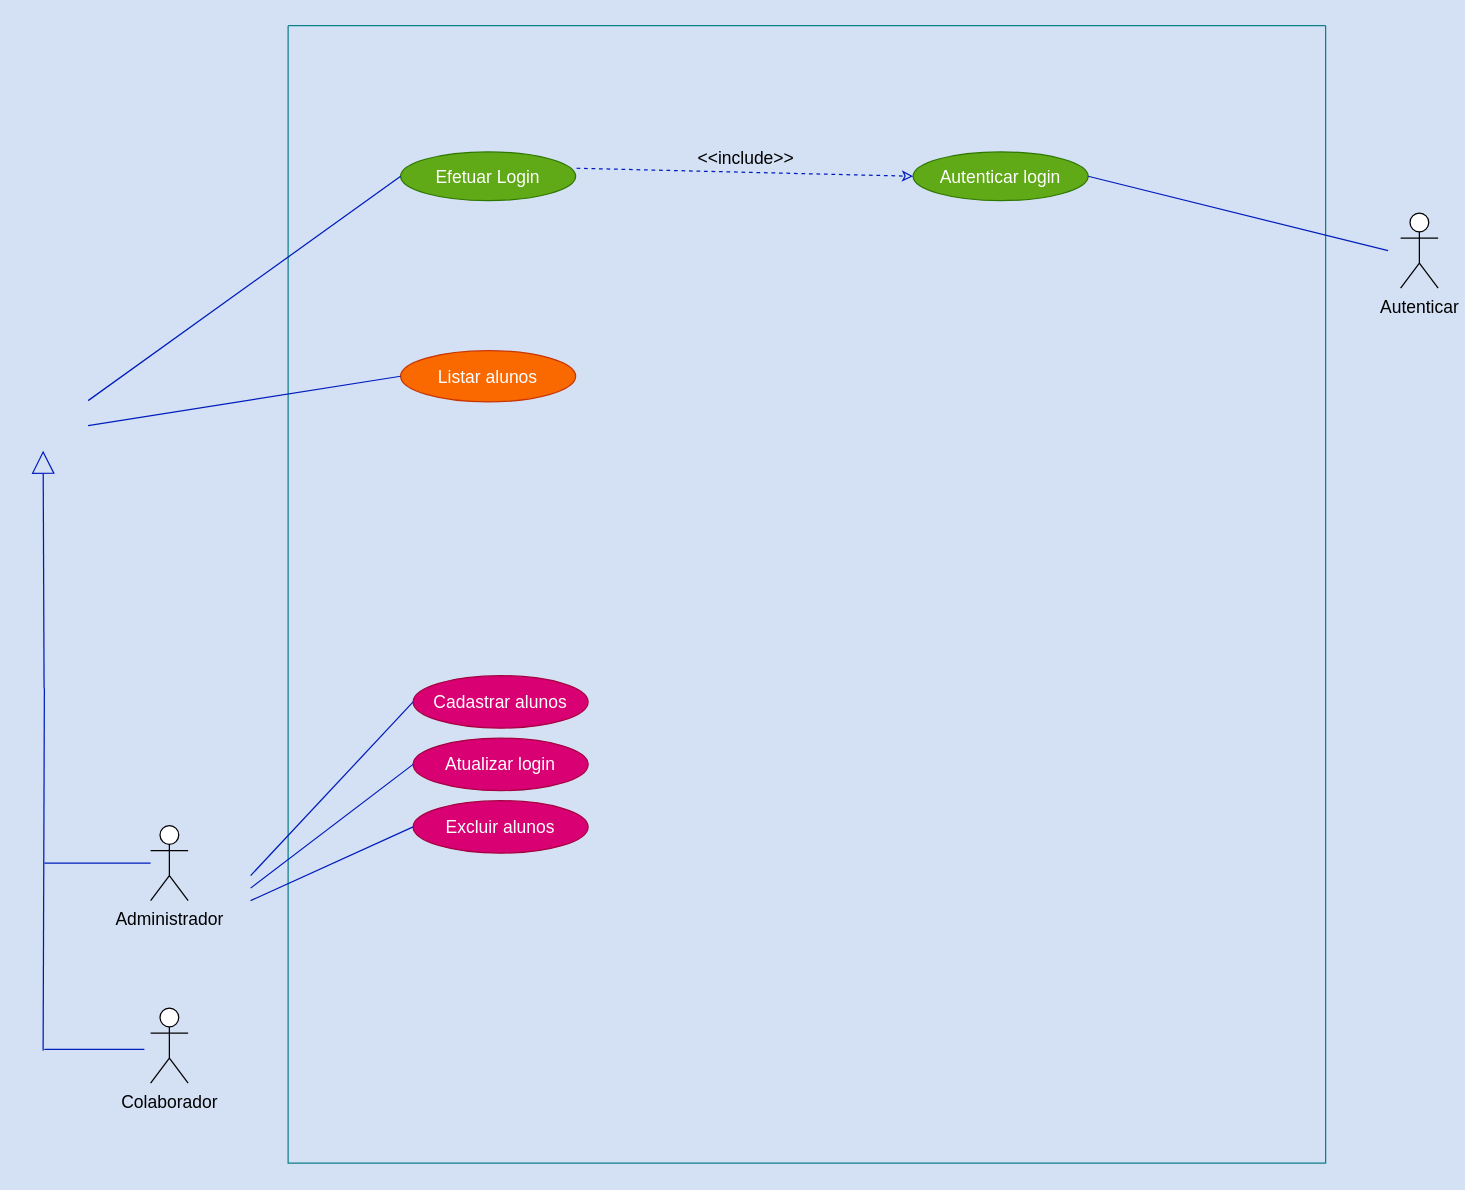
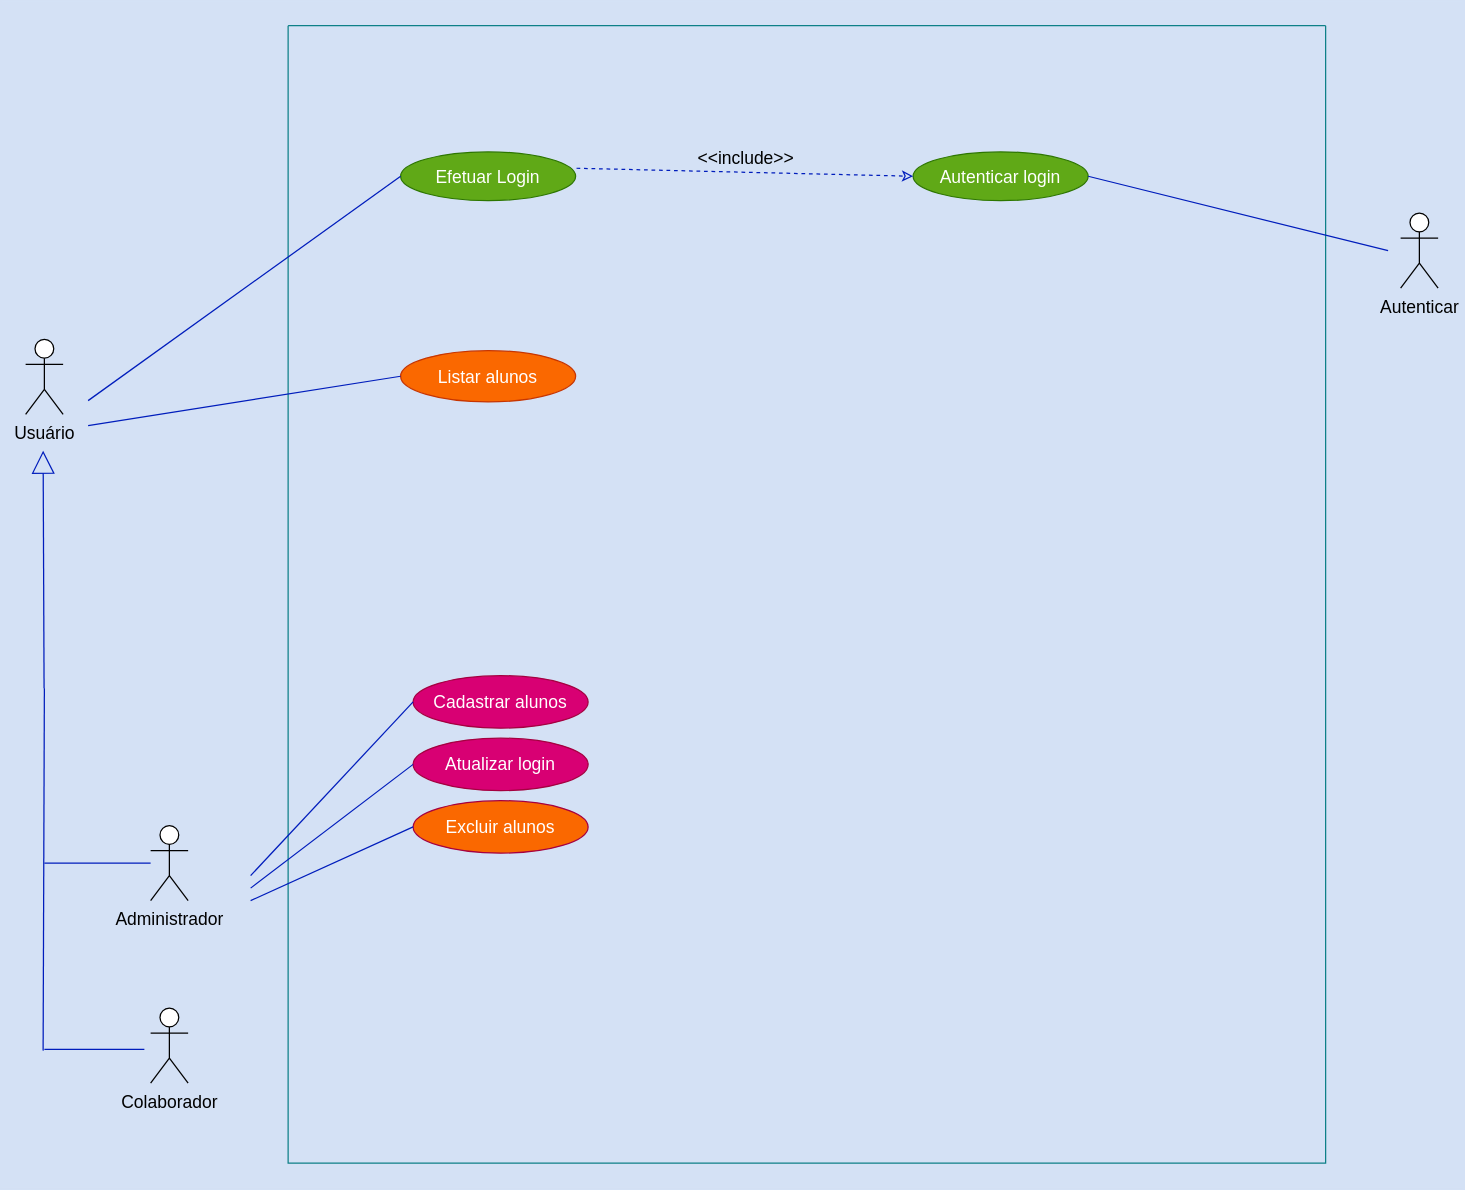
none -> (44, 377)
(501, 827) -> (501, 827)
